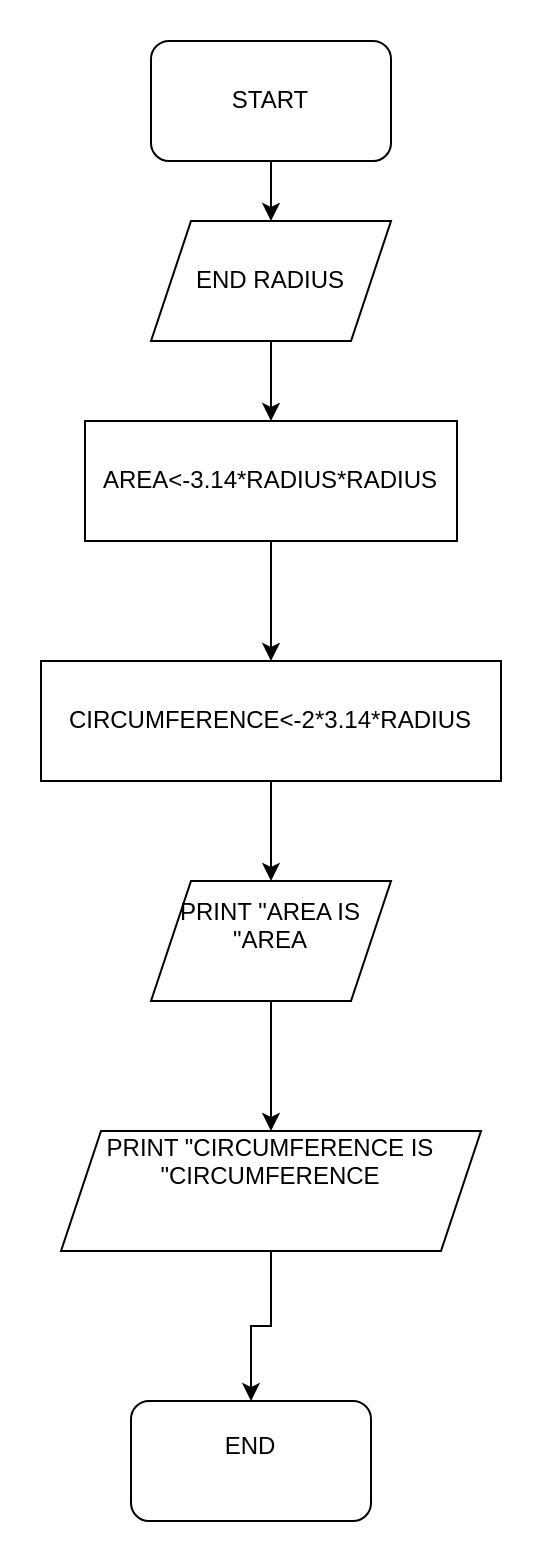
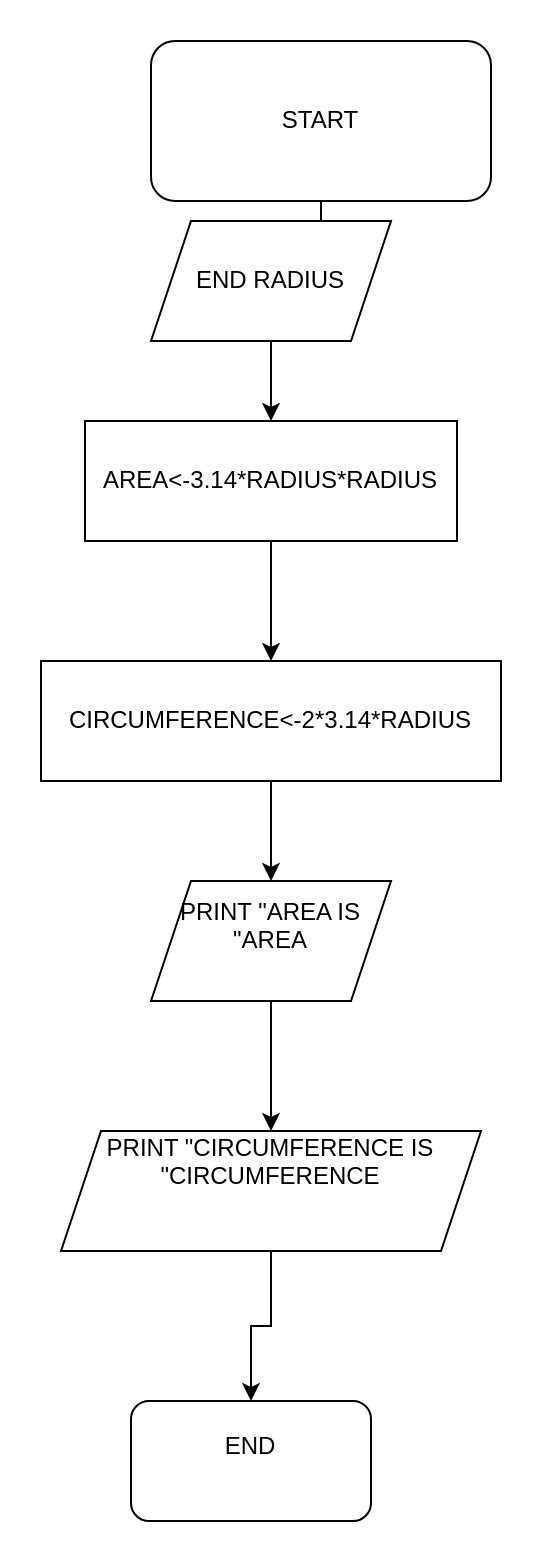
(271, 101) -> (321, 121)
